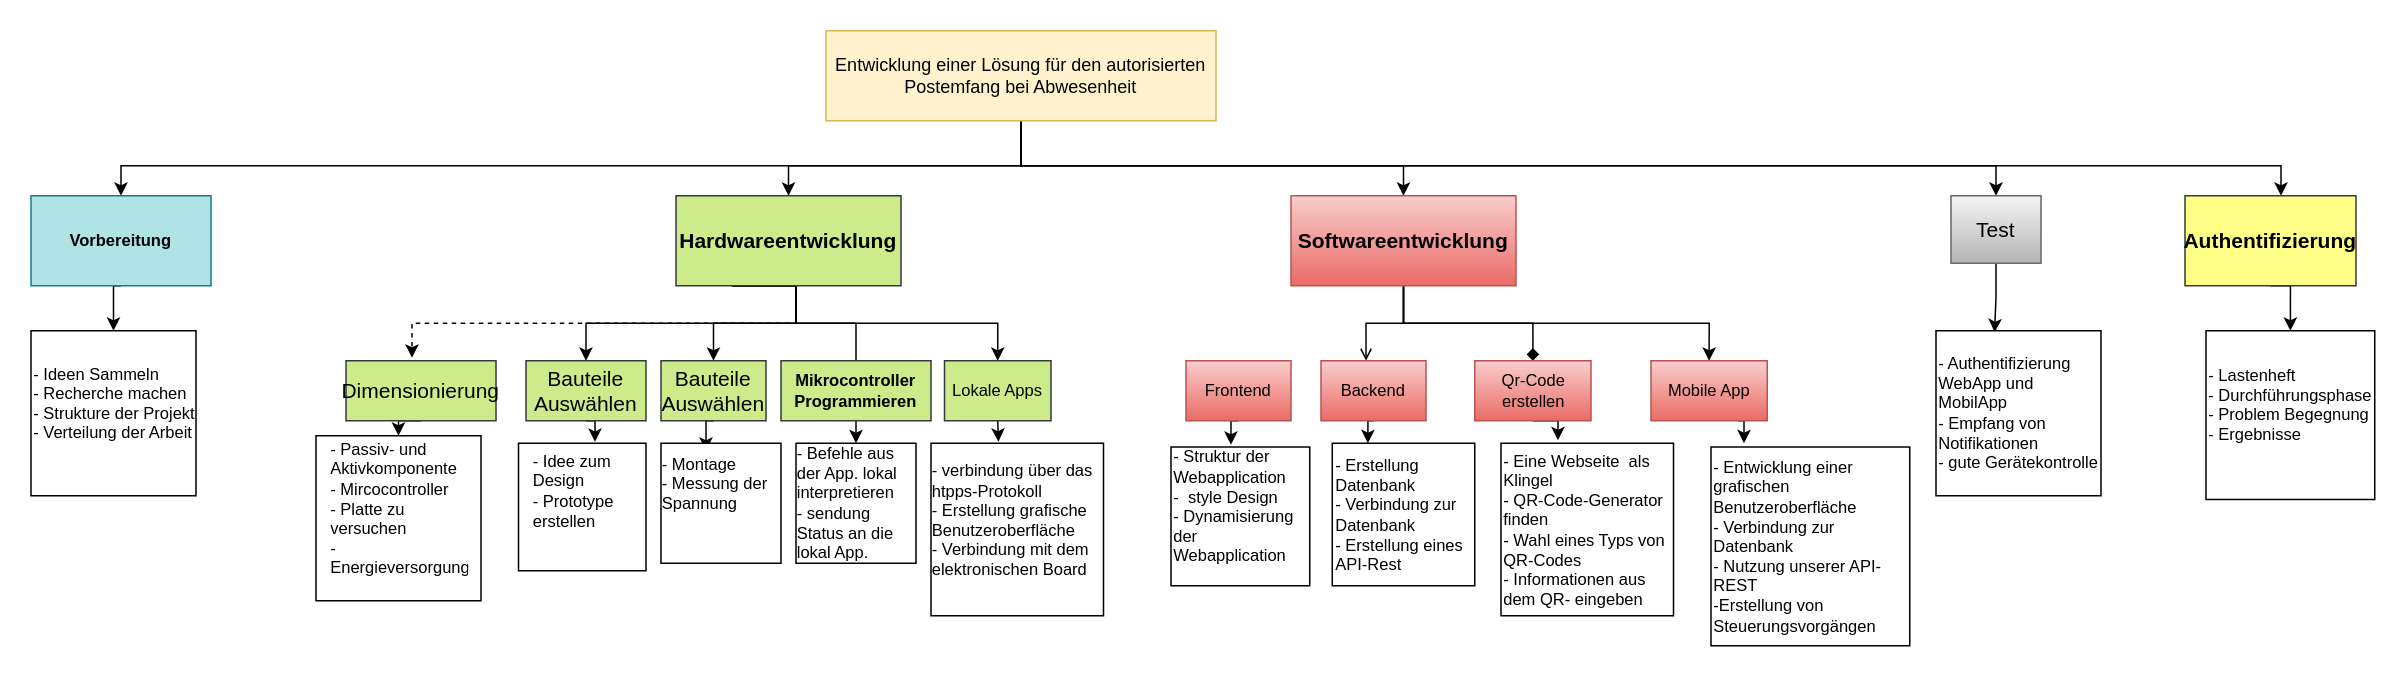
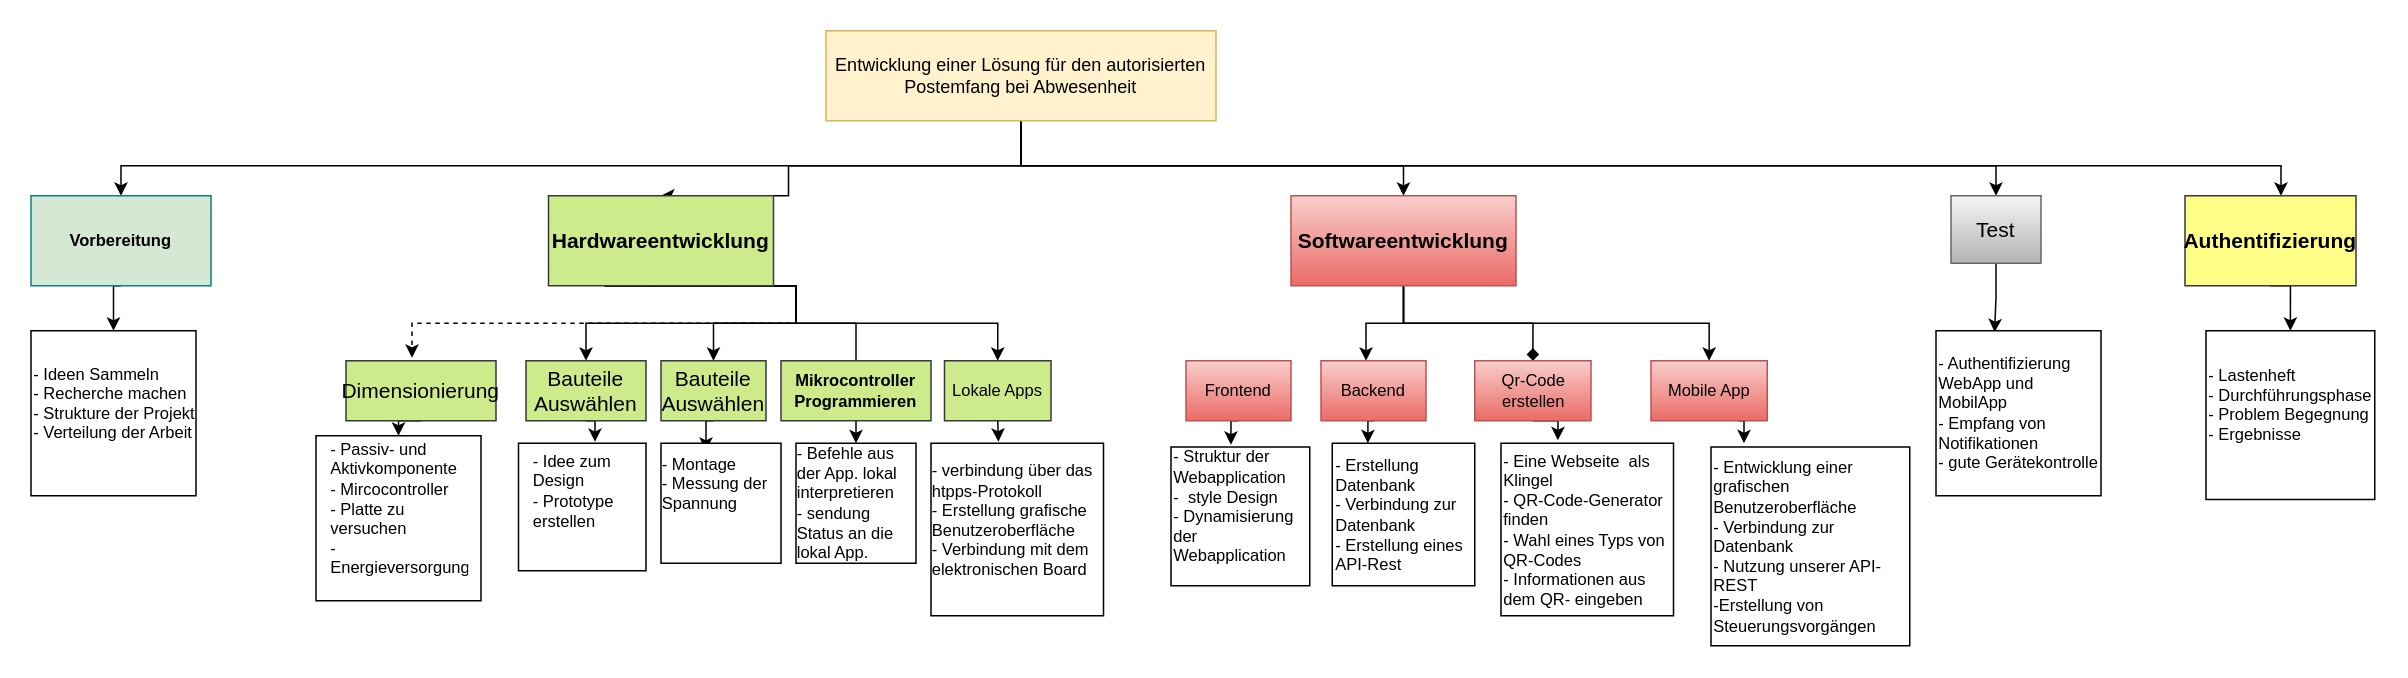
(121, 241) -> (121, 241)
(788, 241) -> (661, 241)
(1366, 351) -> (1366, 349)
